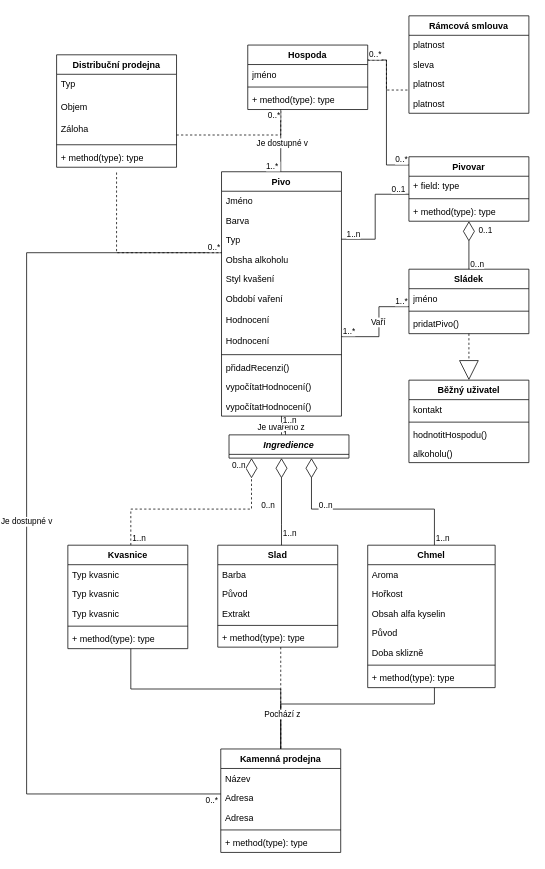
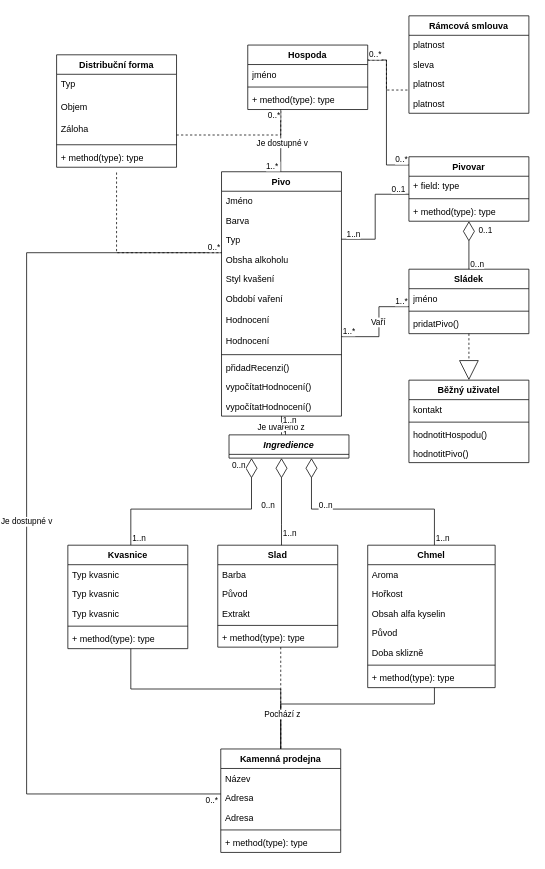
(117, 65) -> (117, 65)
(436, 454) -> (447, 454)
(189, 509) -> (189, 509)
